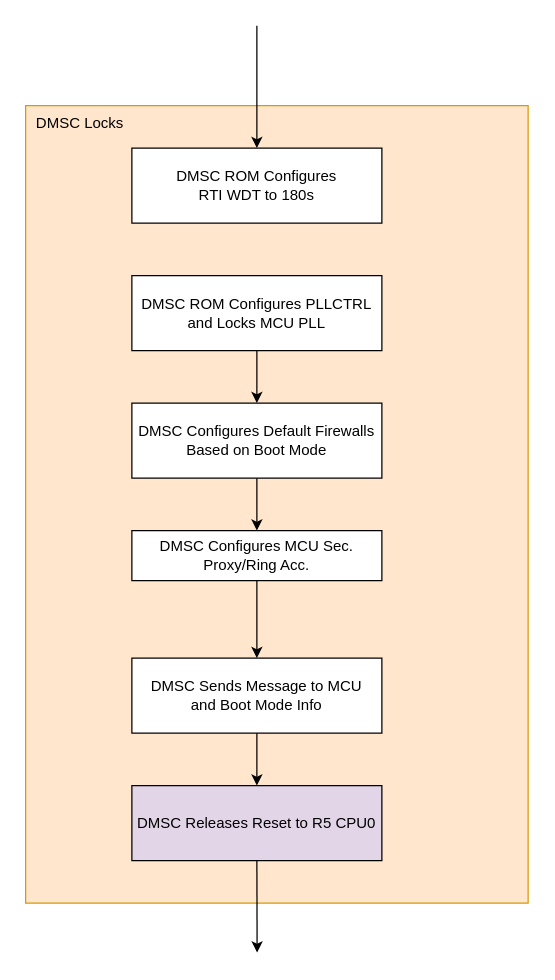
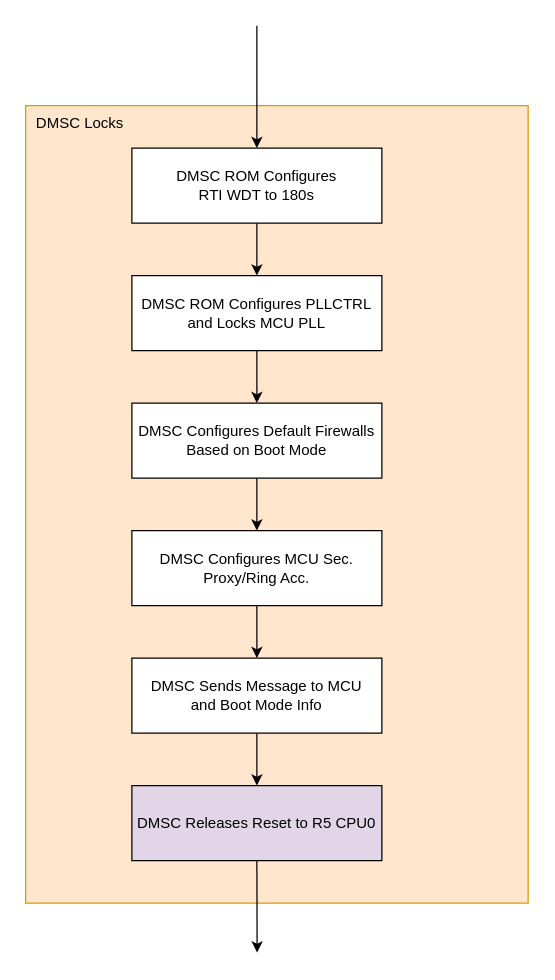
none -> (257, 245)
(257, 556) -> (257, 568)
